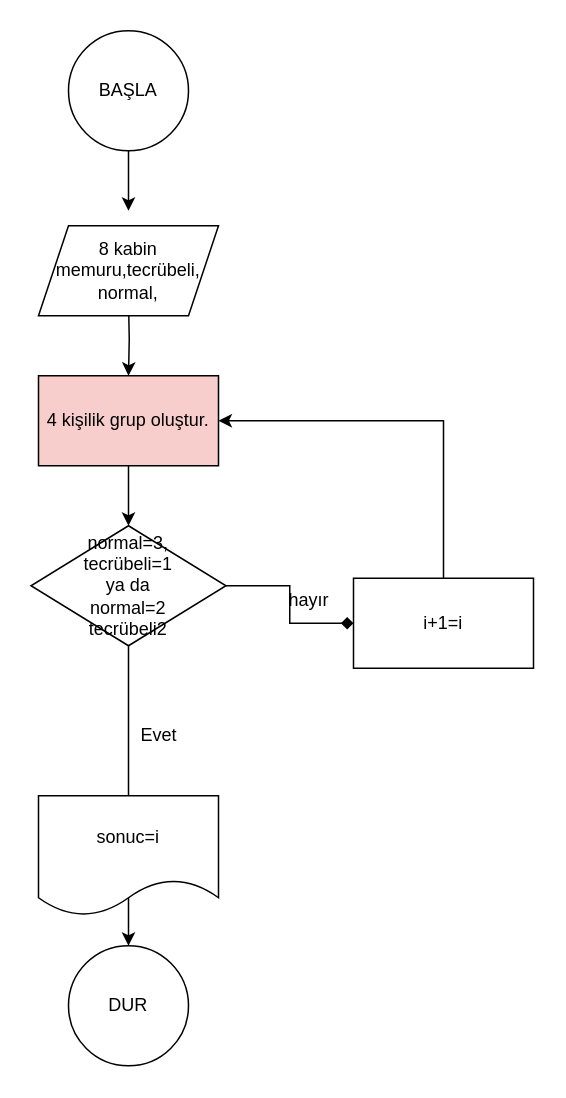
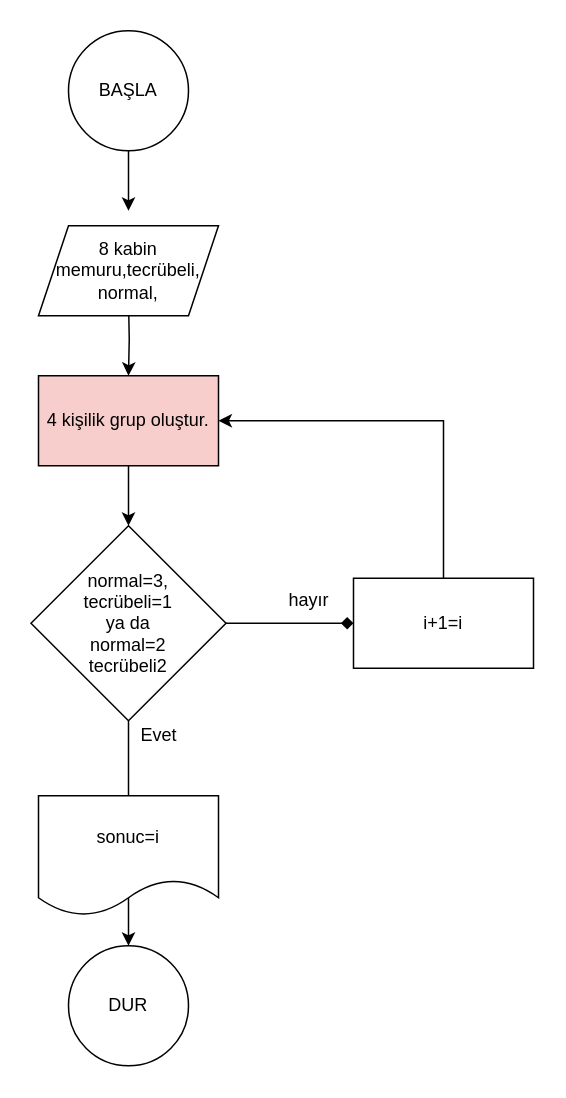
(128, 586) -> (128, 623)
